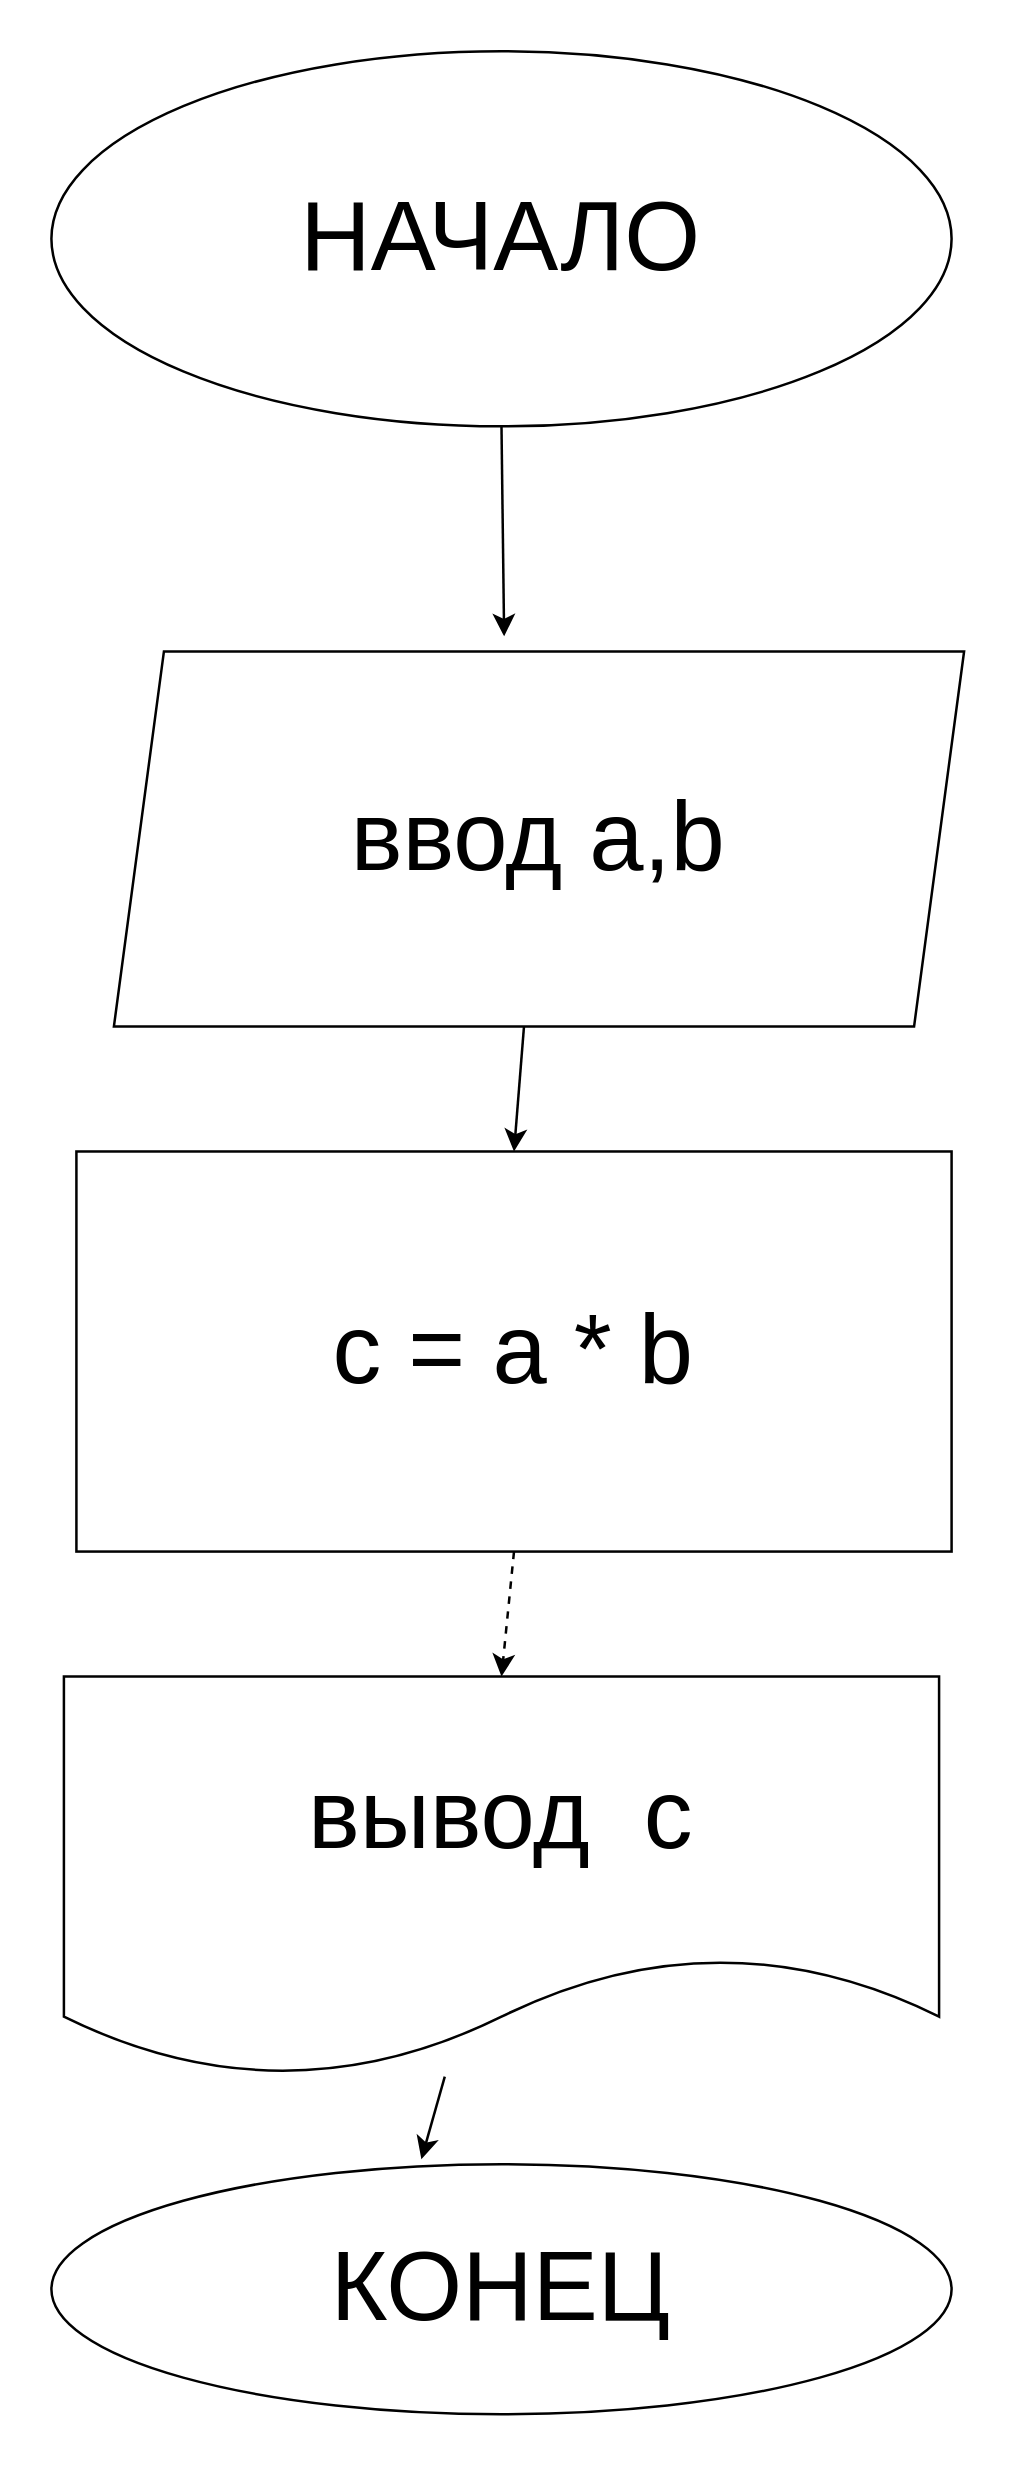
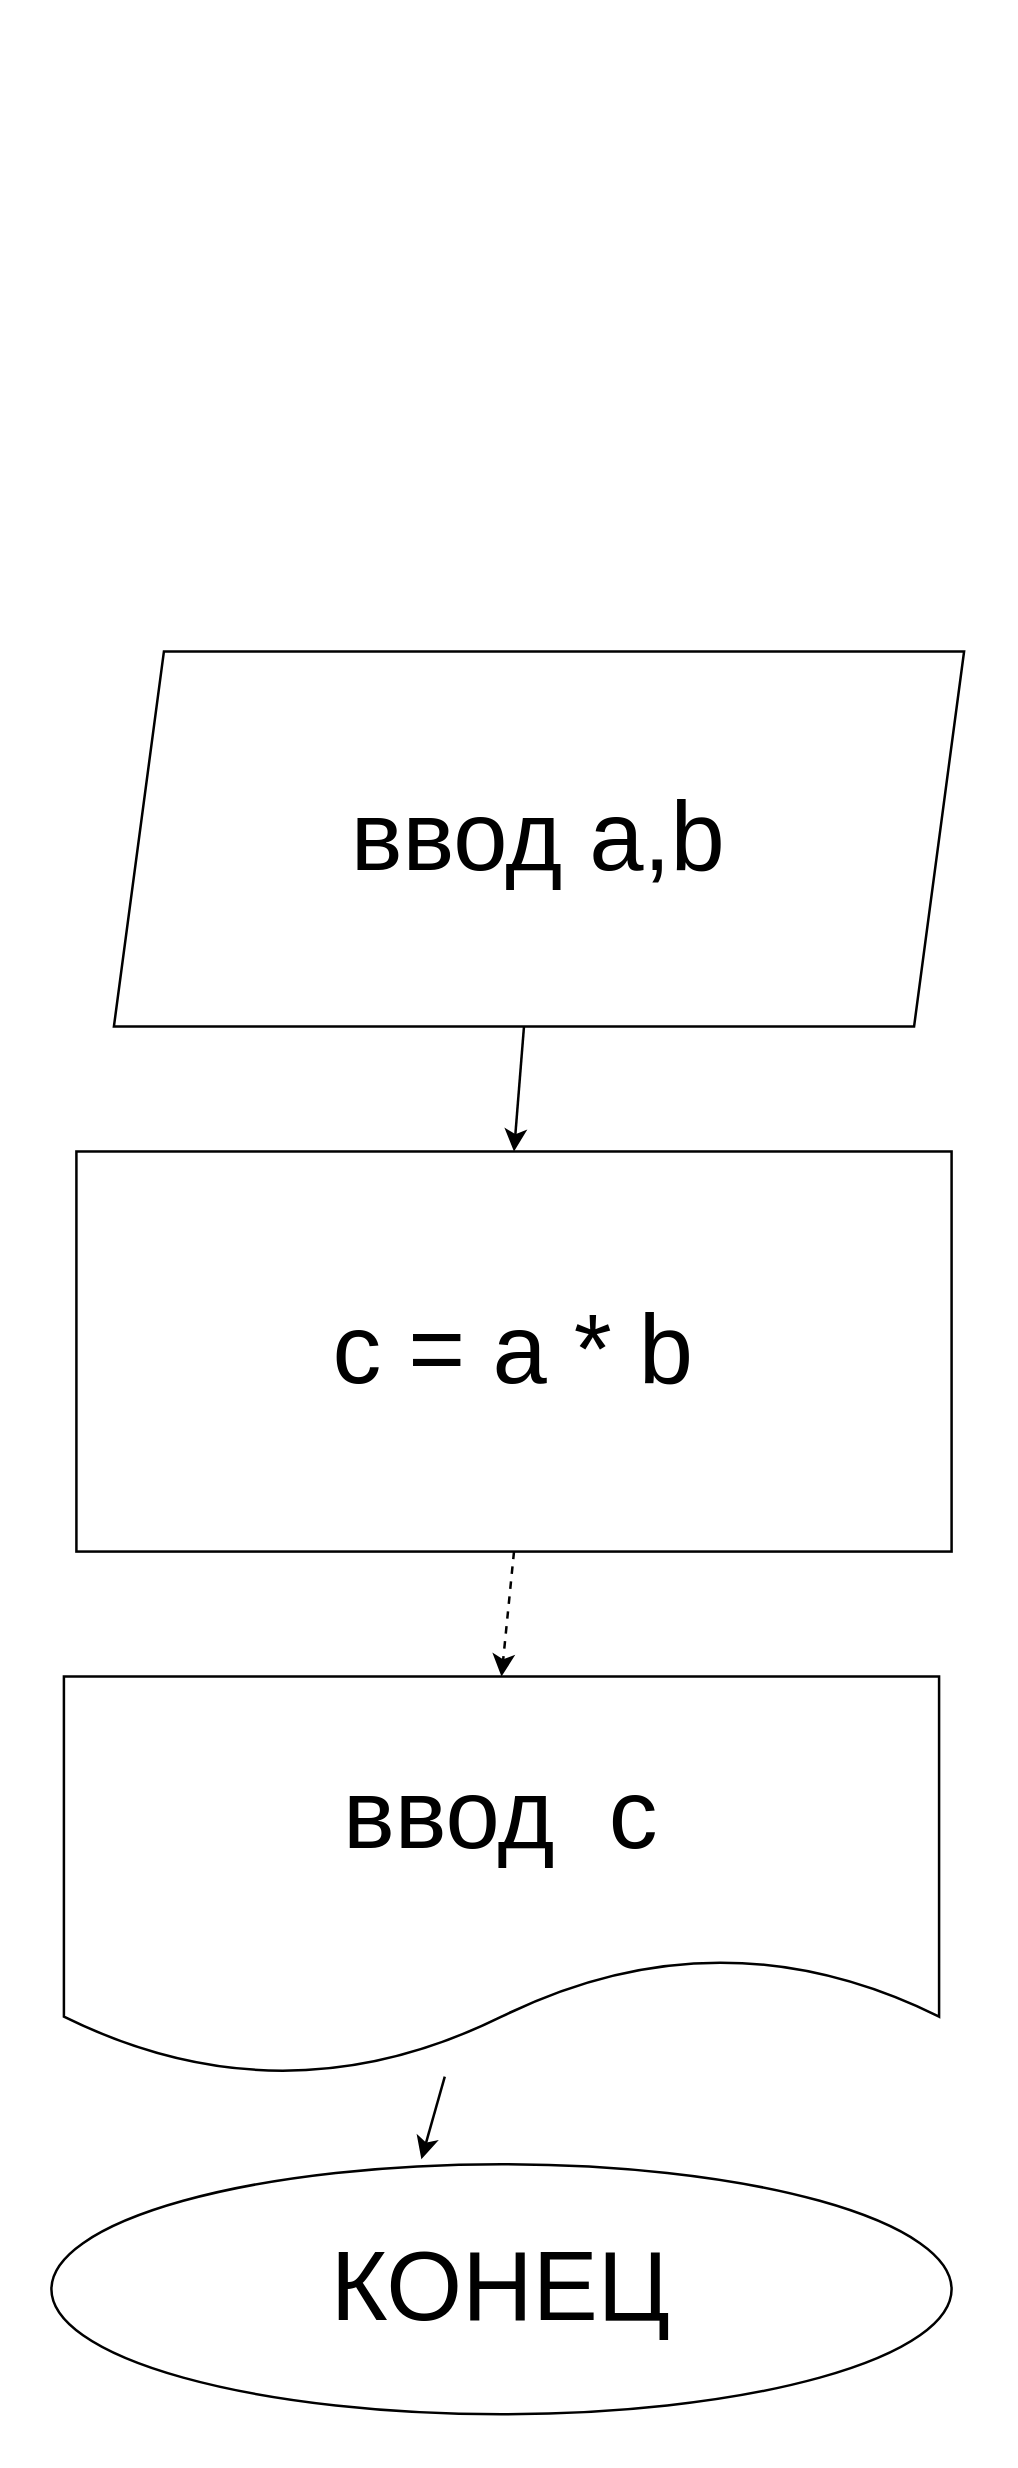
(501, 239) -> none
(502, 523) -> none
(501, 1816) -> (501, 1816)
